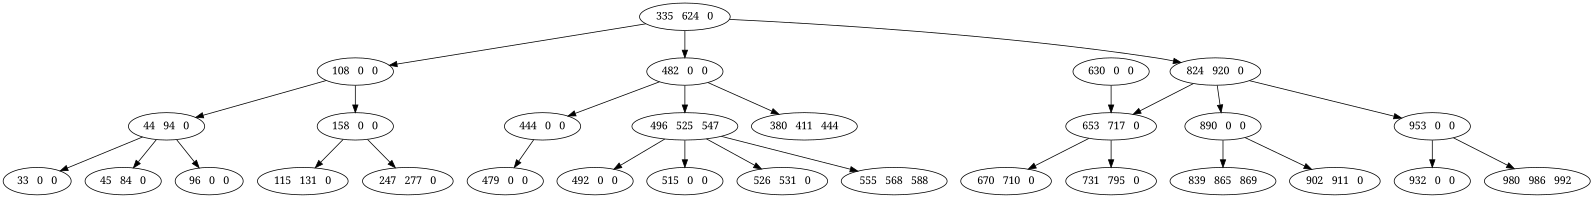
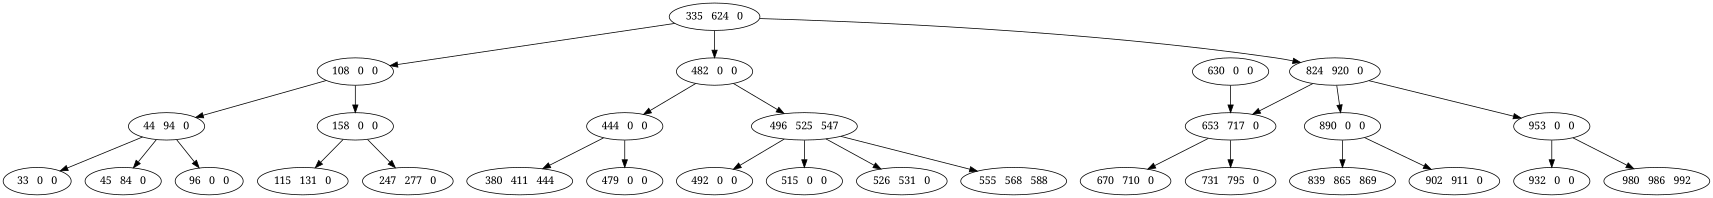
(740, 97) -> (577, 152)
